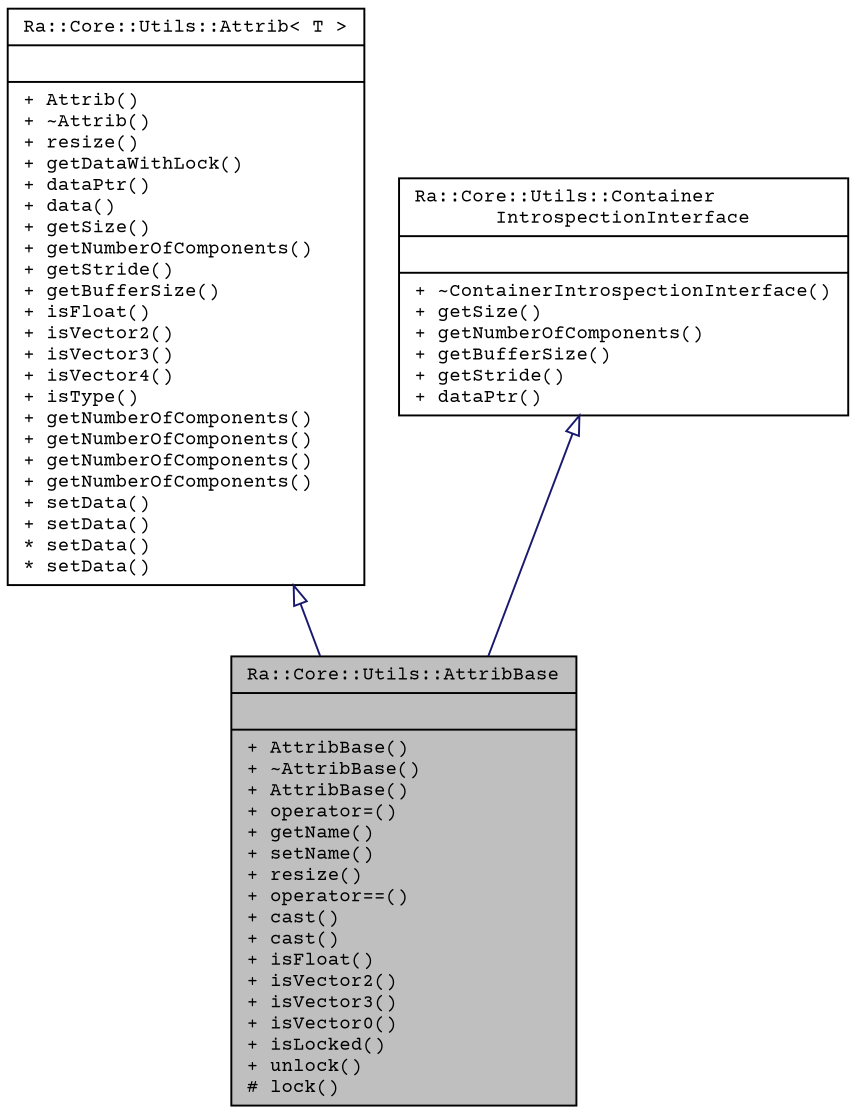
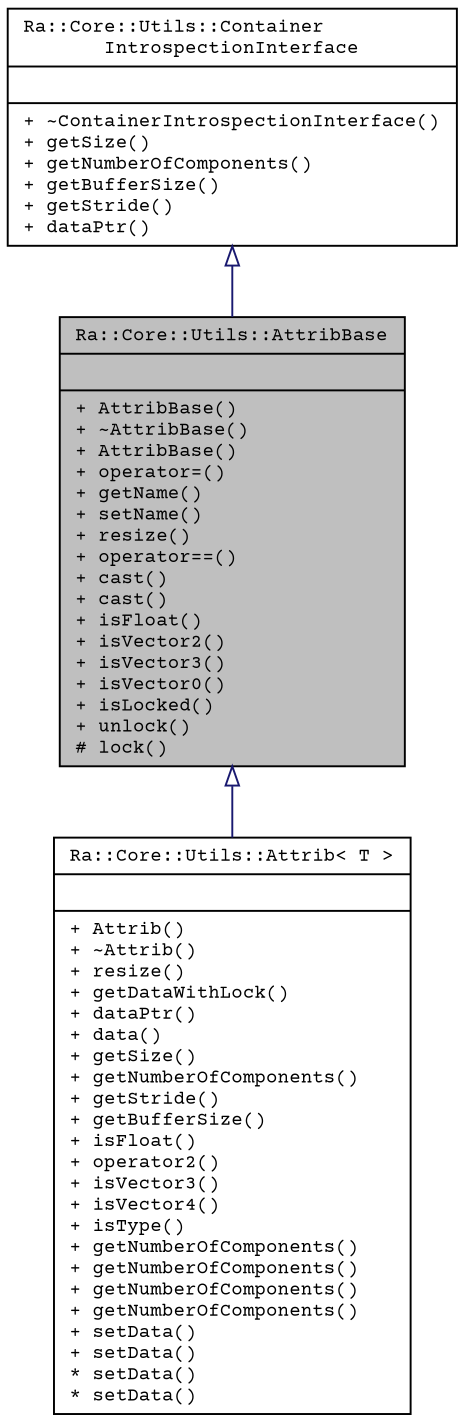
(99, 333) -> (146, 1161)
(310, 630) -> (232, 812)
